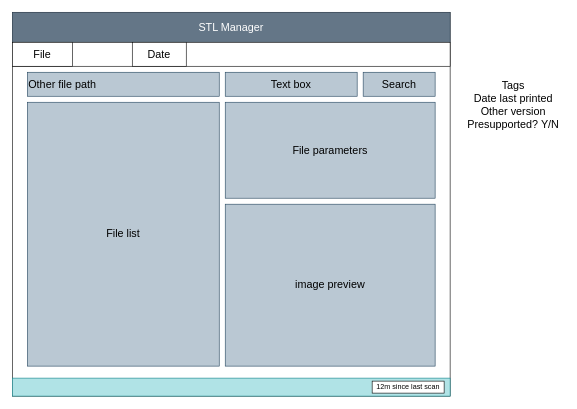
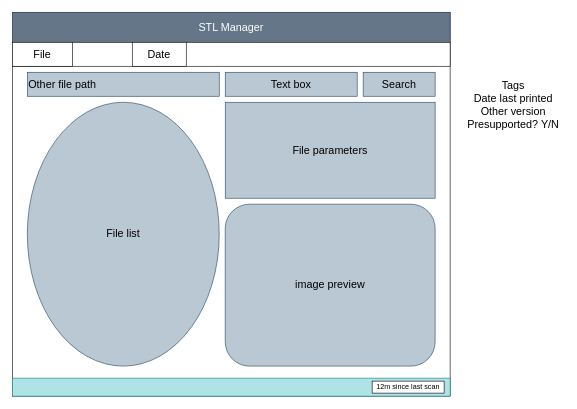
(123, 234) -> (123, 234)
(330, 285) -> (330, 285)
